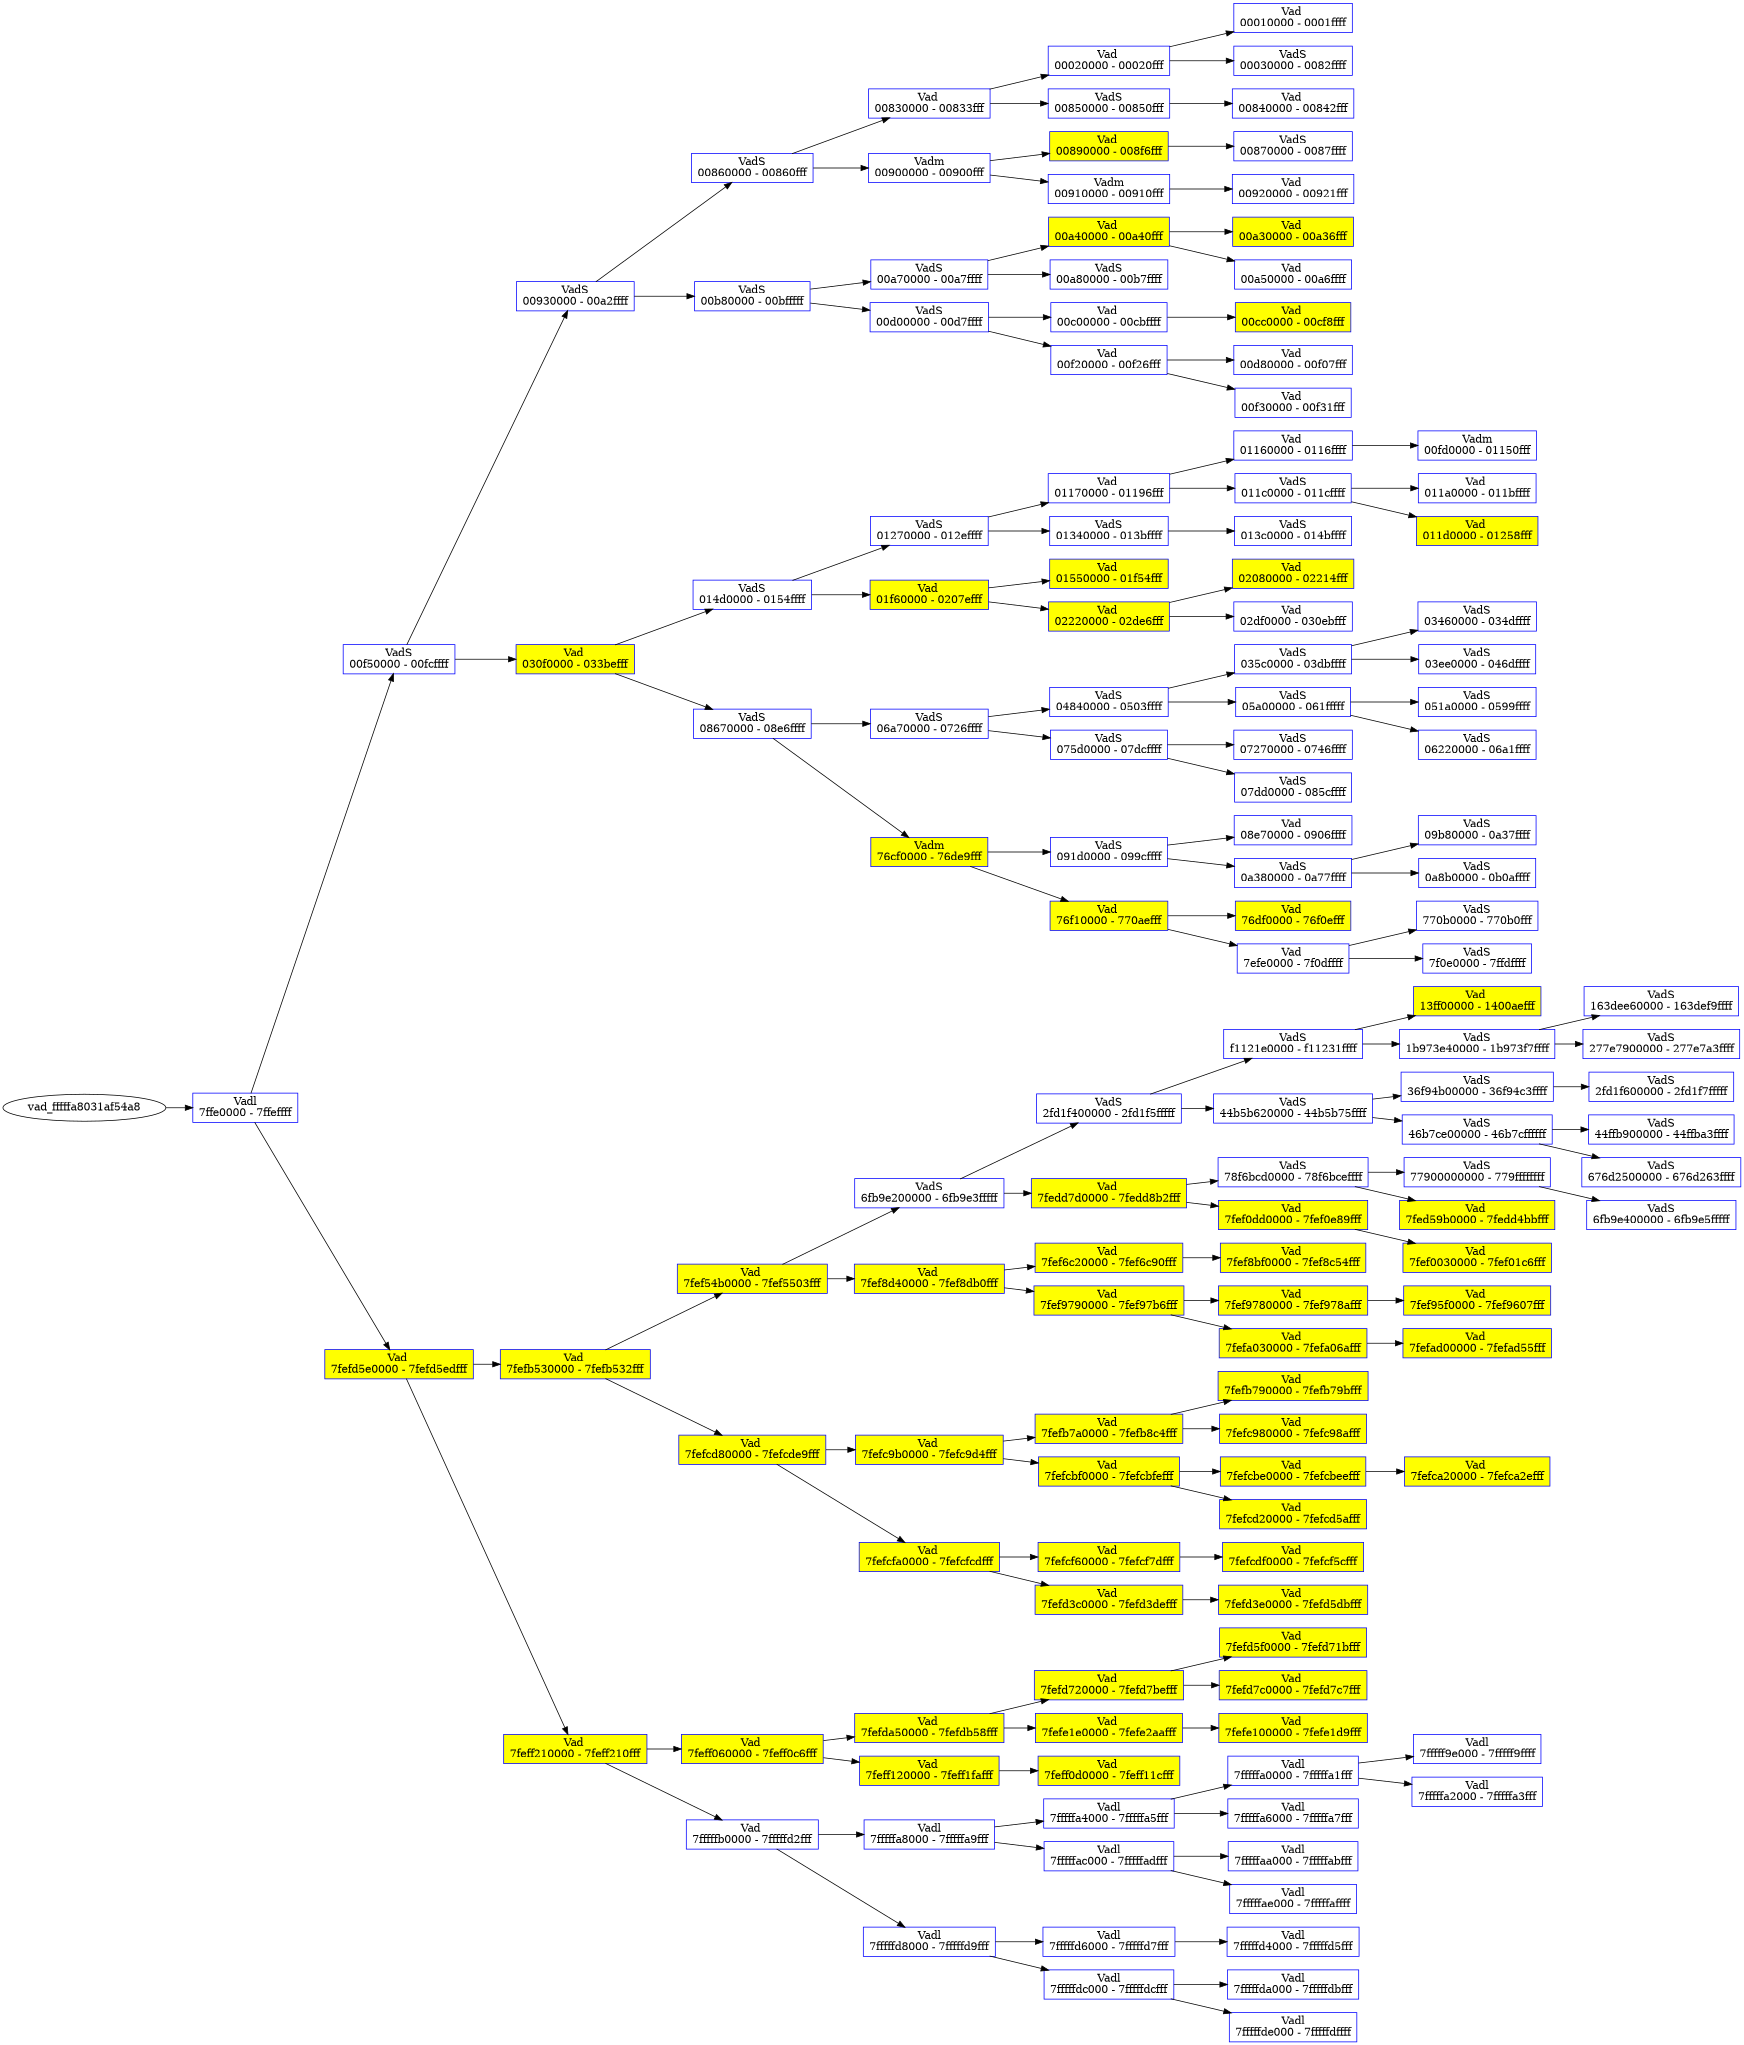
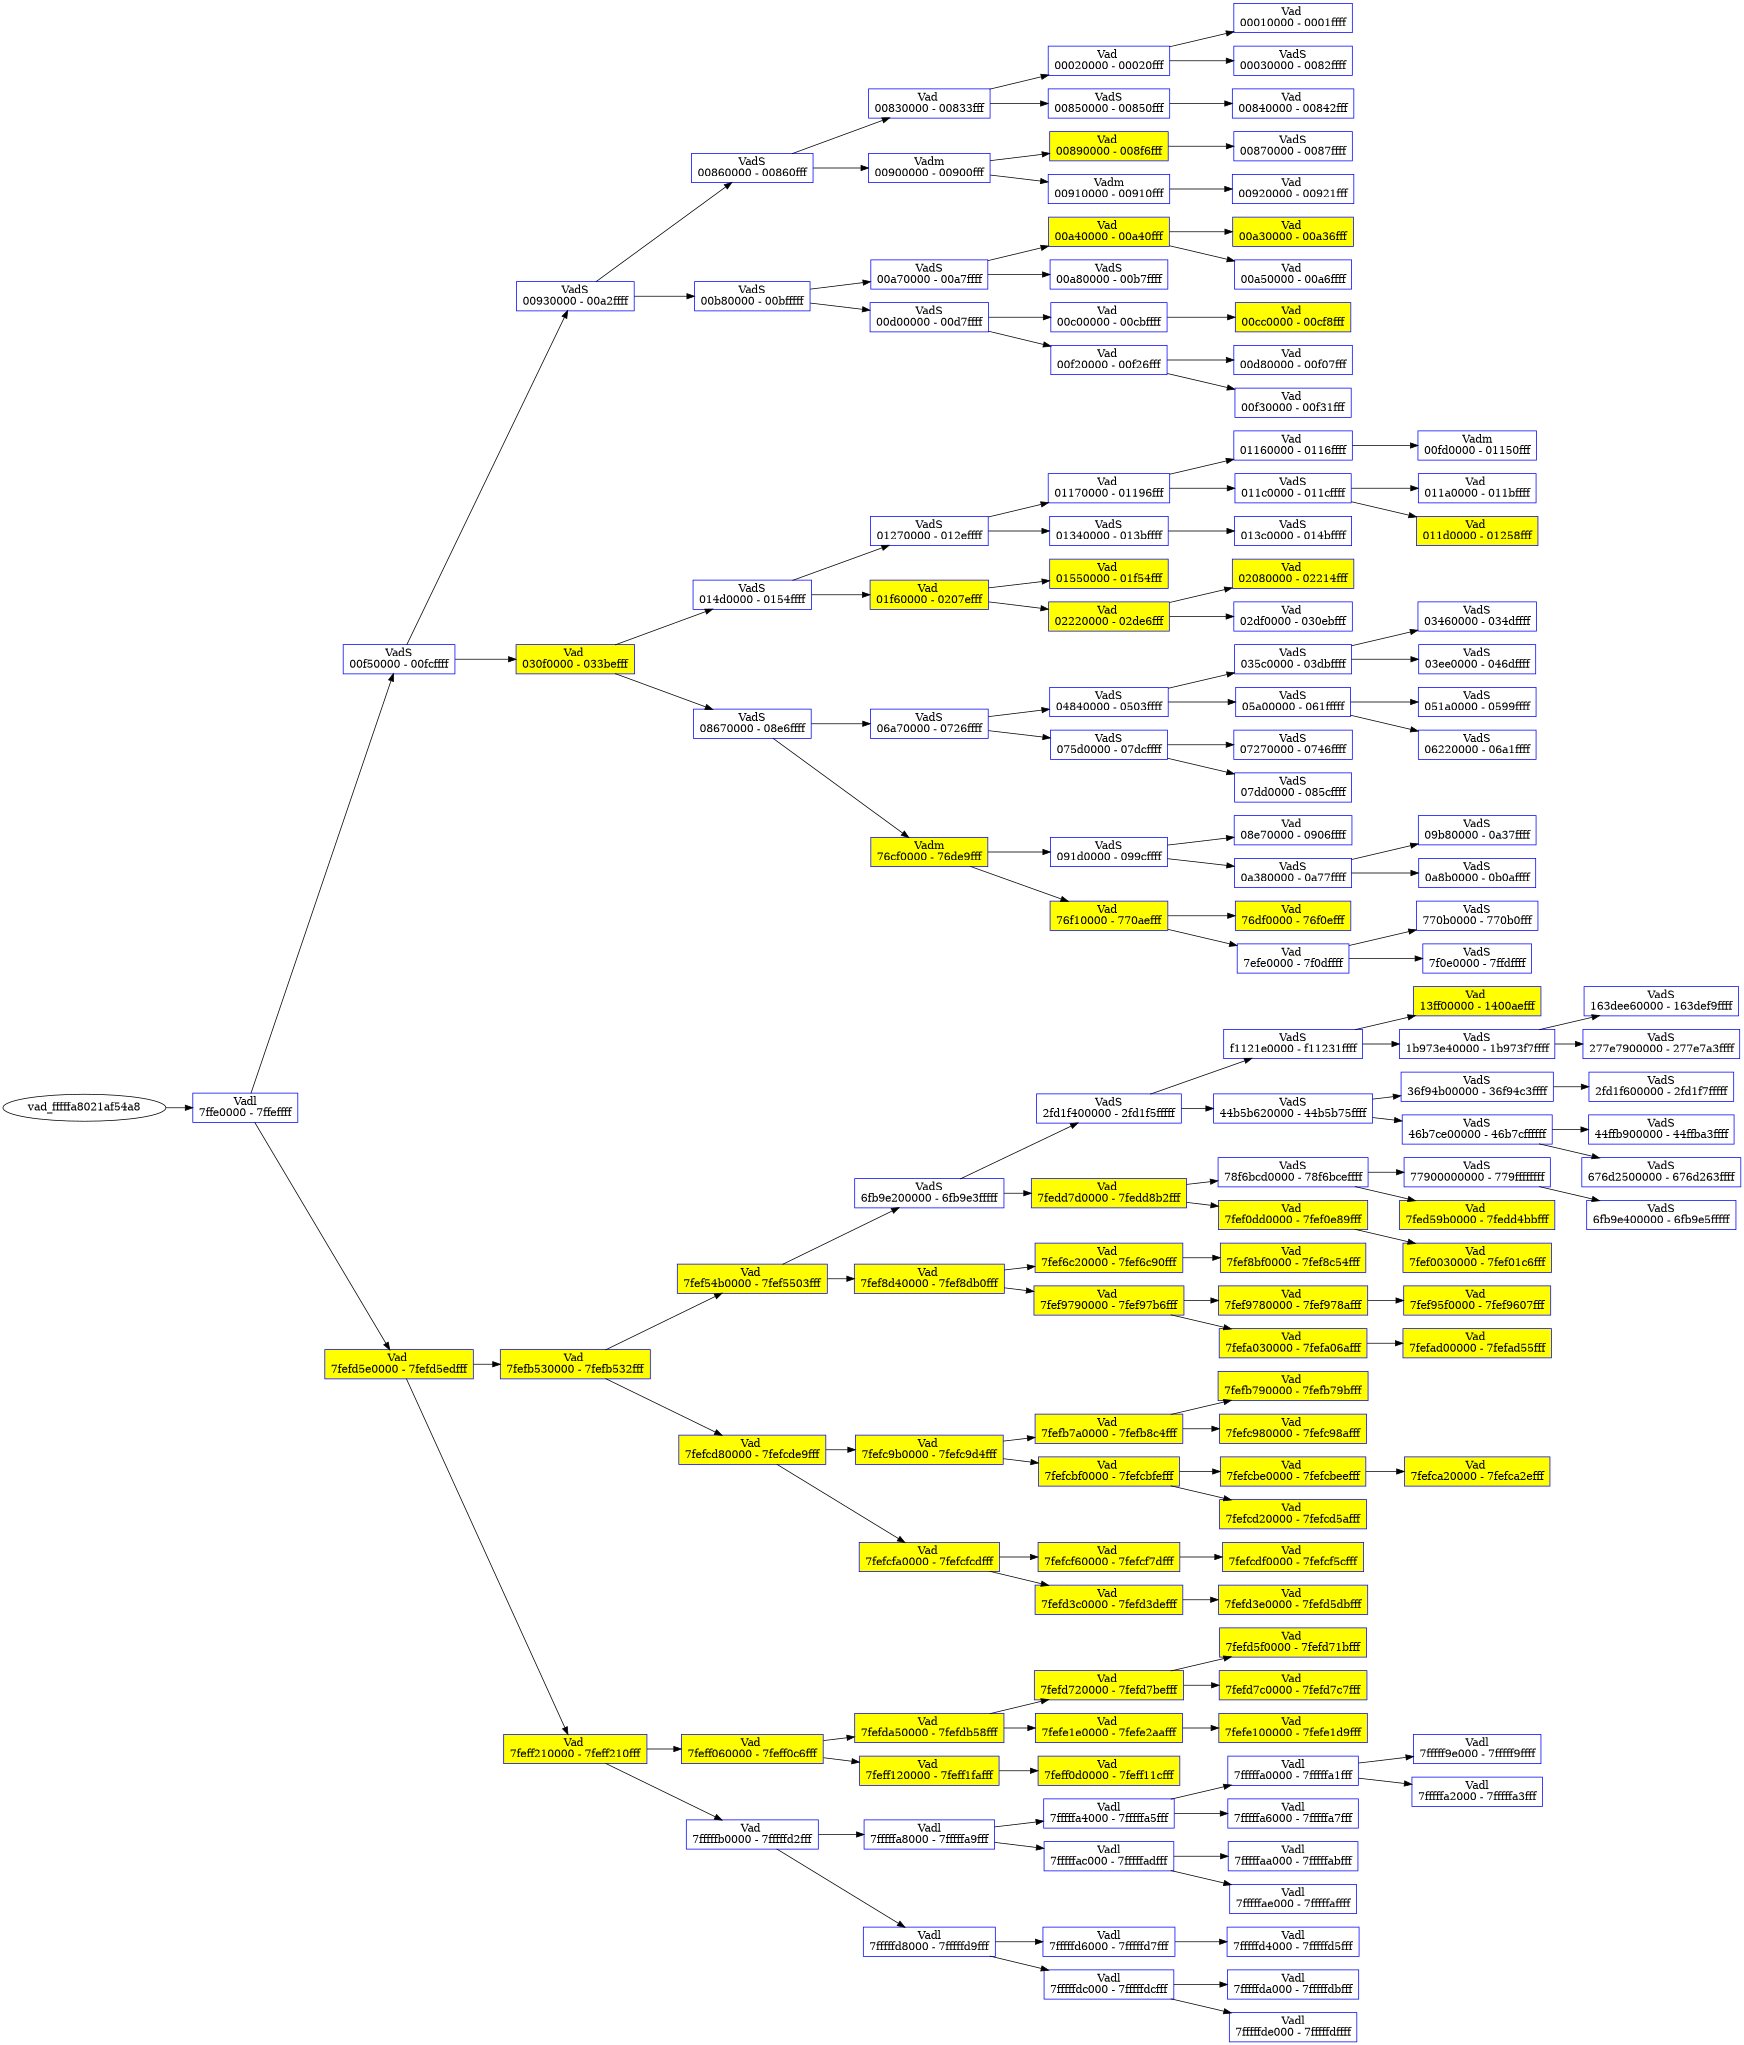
(84, 1108) -> (84, 1108)
